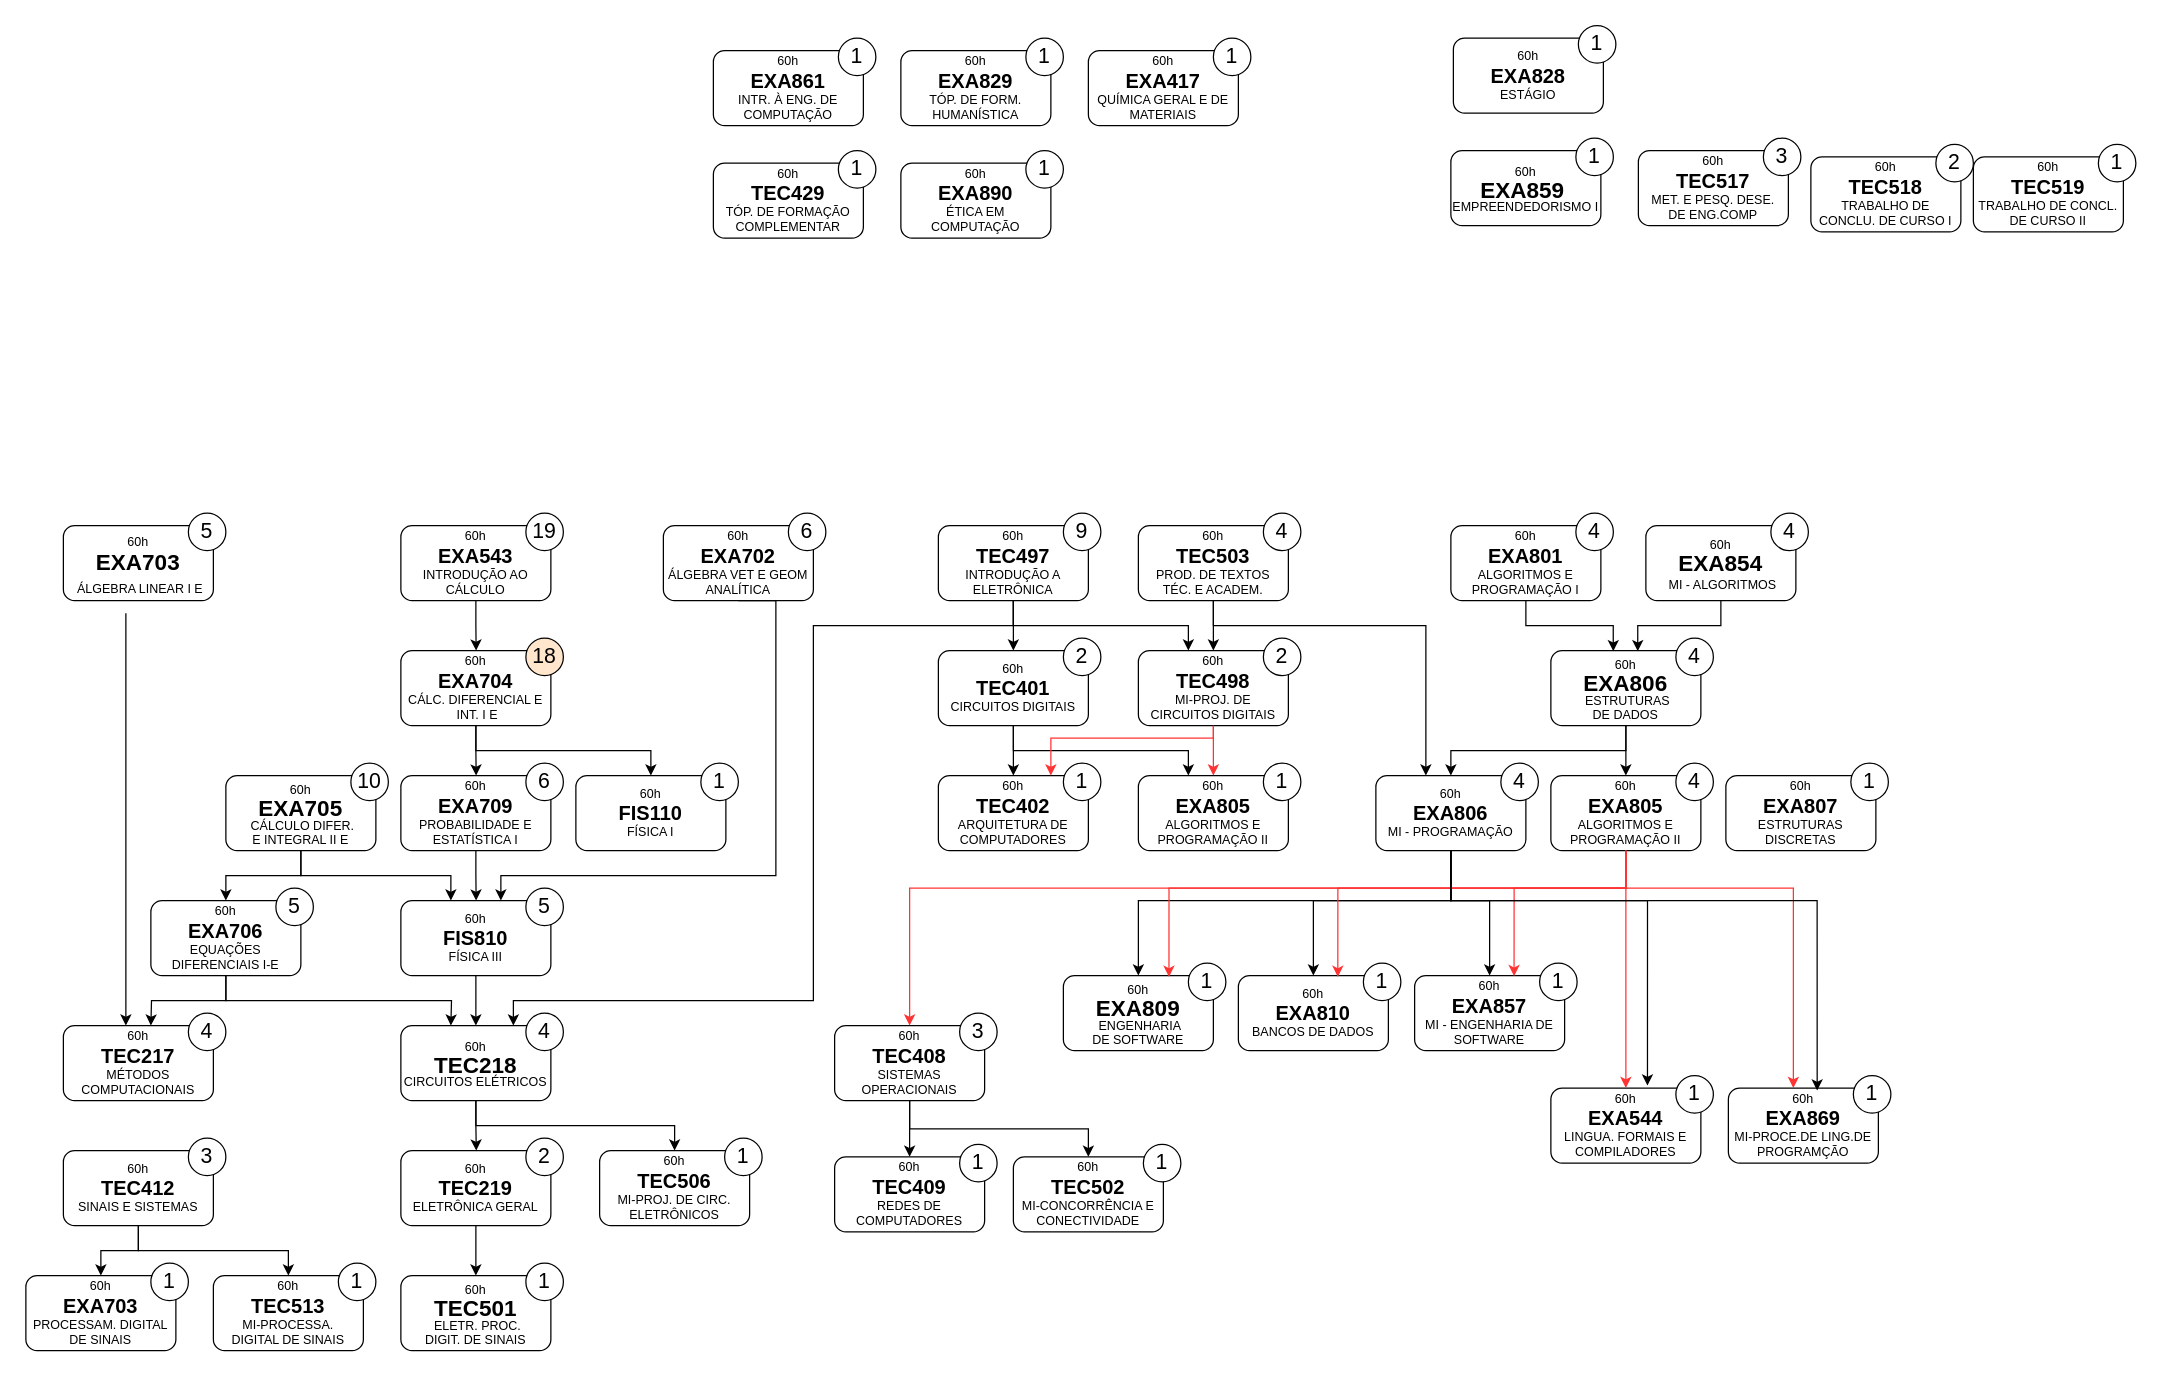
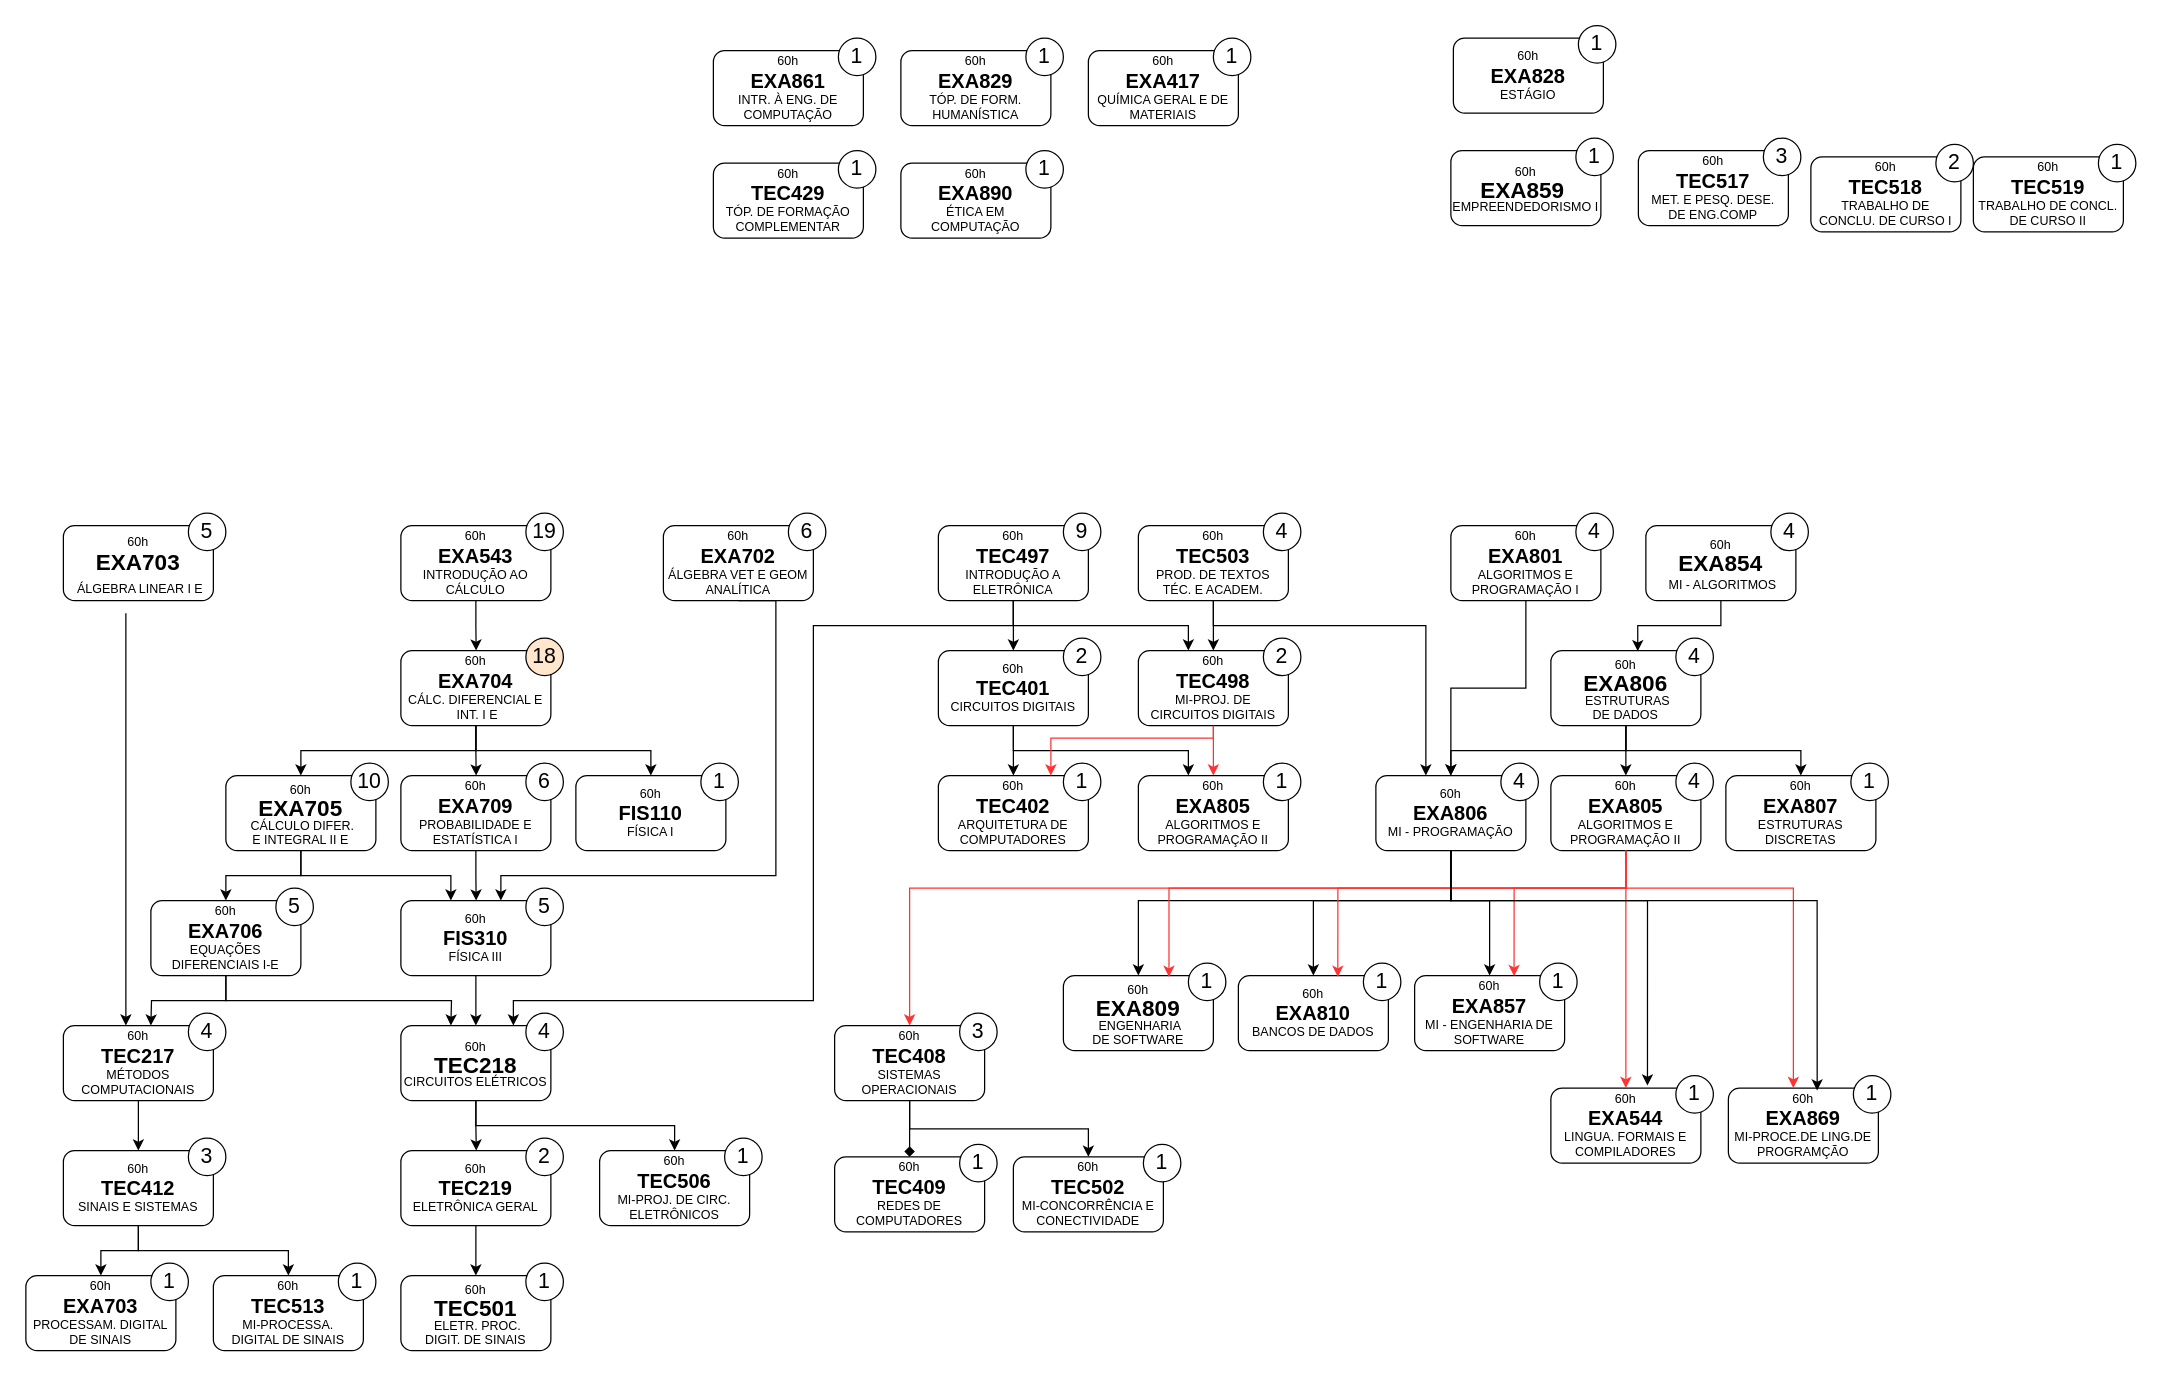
(1576, 626) -> (1492, 688)
none -> (379, 751)
none -> (1723, 751)
(476, 938) -> (476, 938)
none -> (138, 1122)
(909, 1147) -> (909, 1146)
